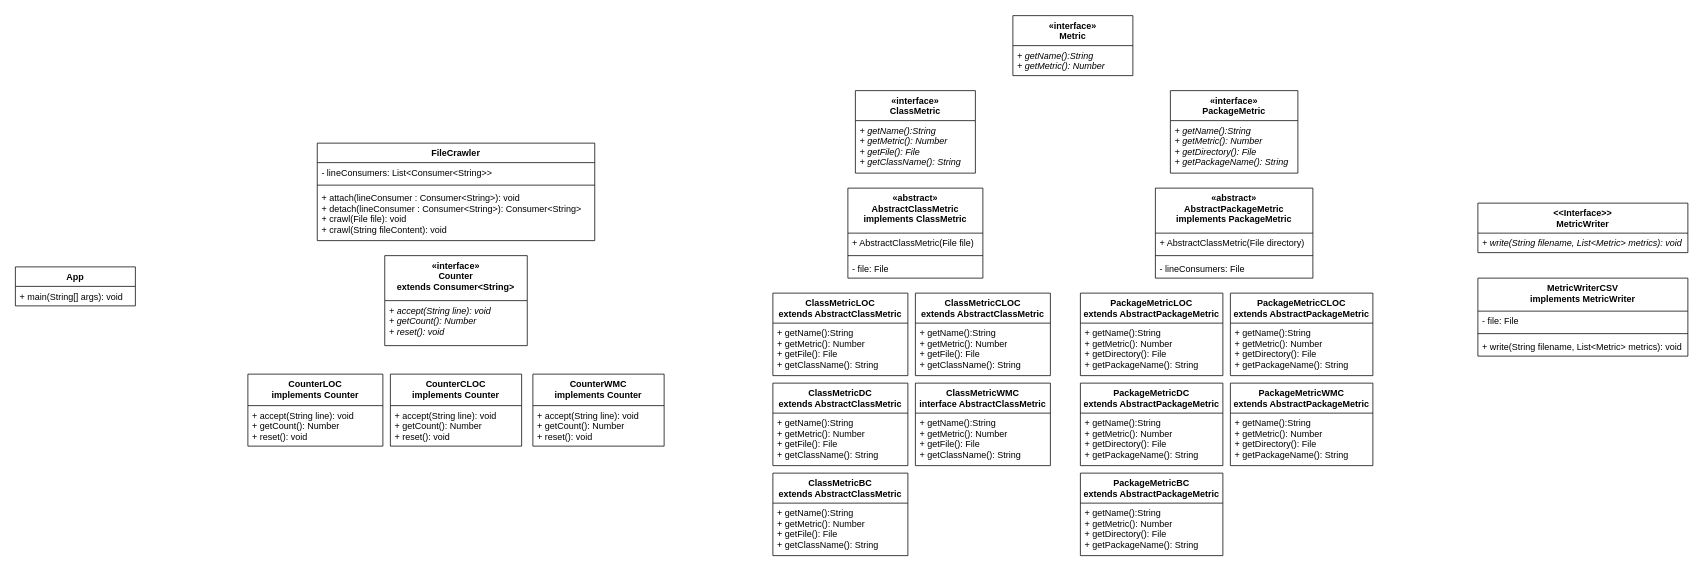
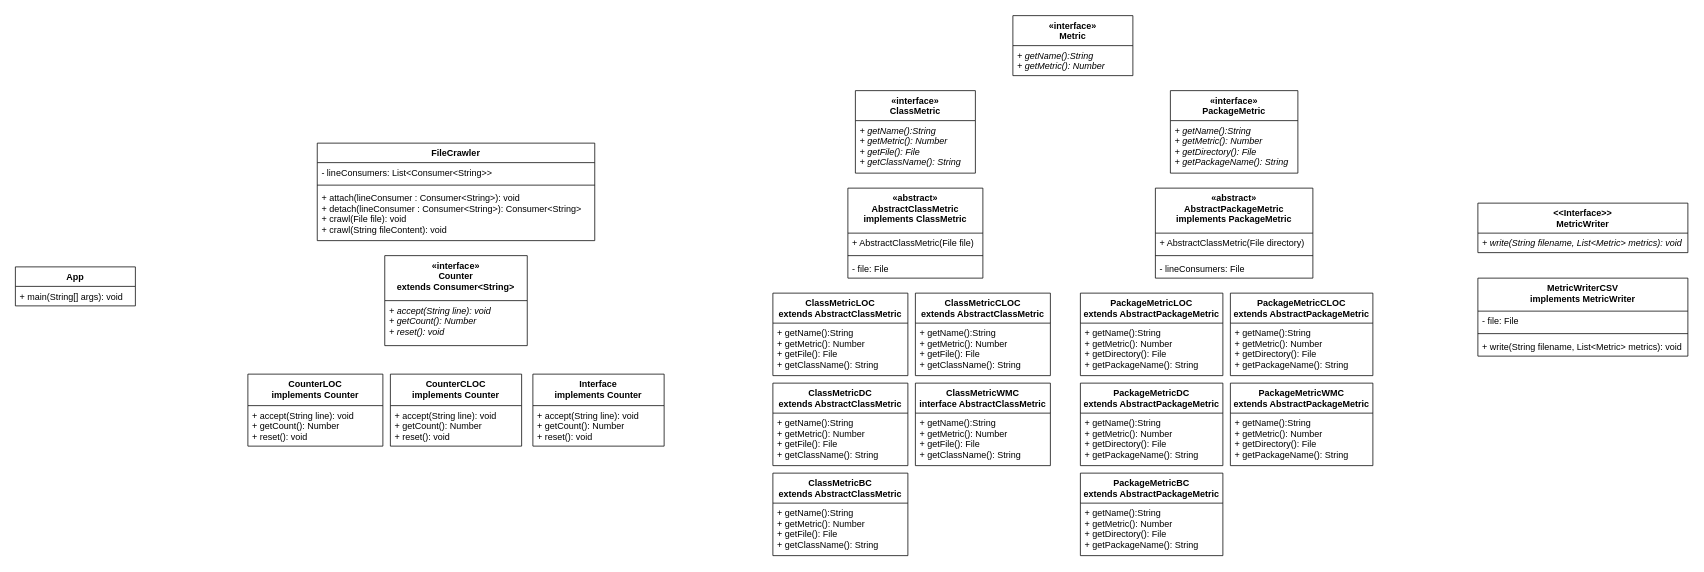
(598, 384) -> (598, 384)
